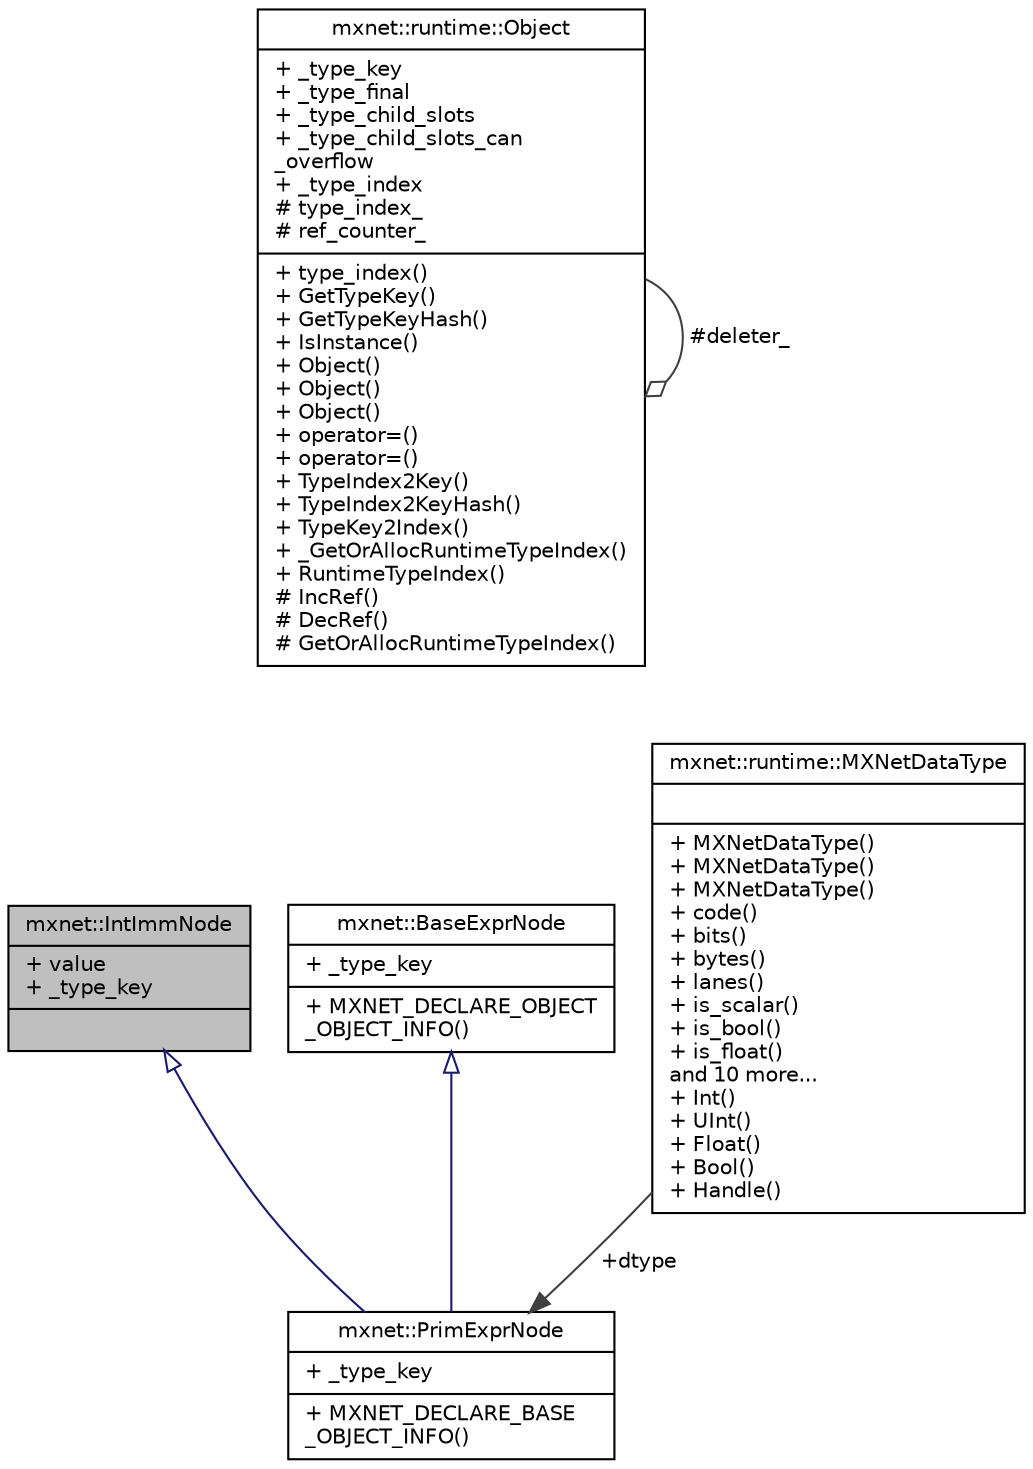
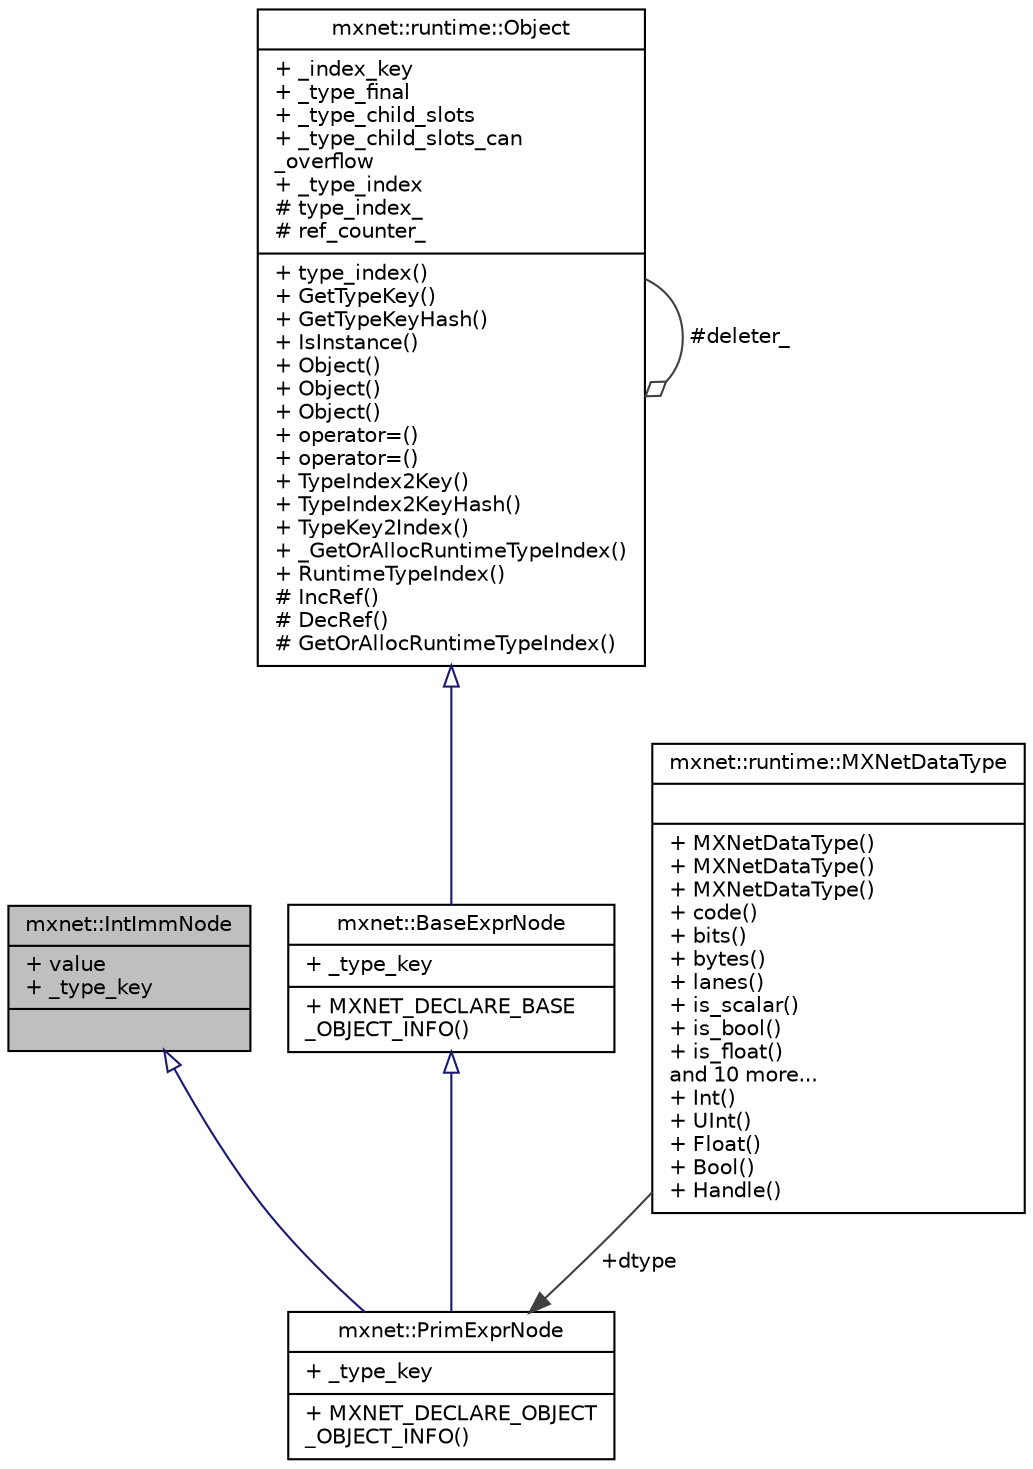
(339, 69) -> (345, 69)
none -> (451, 796)
(451, 1007) -> (441, 1007)
(441, 1414) -> (451, 1414)
